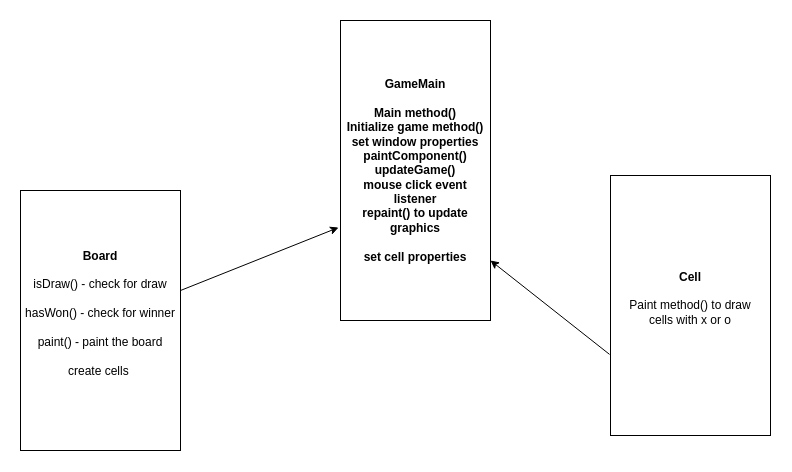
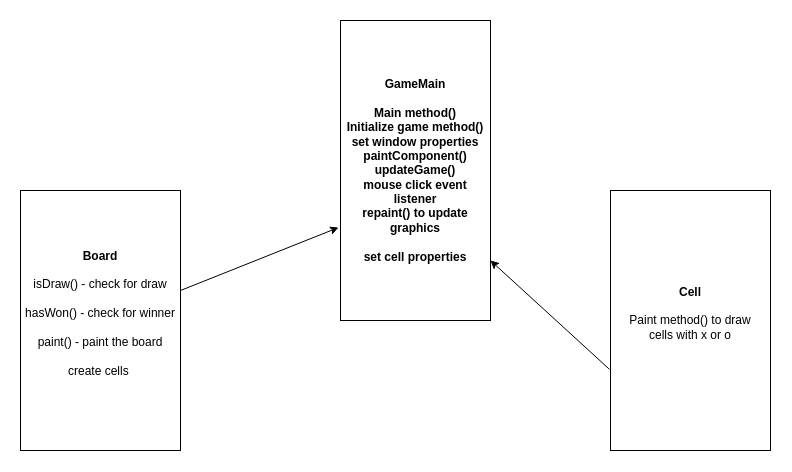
(691, 306) -> (691, 321)
